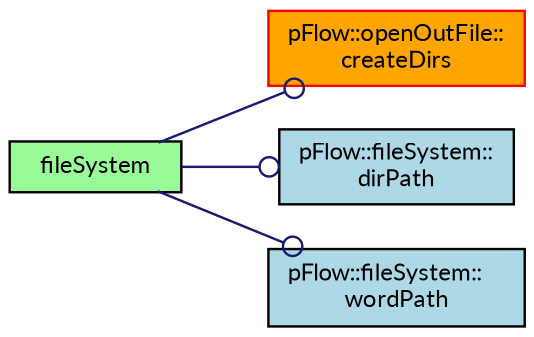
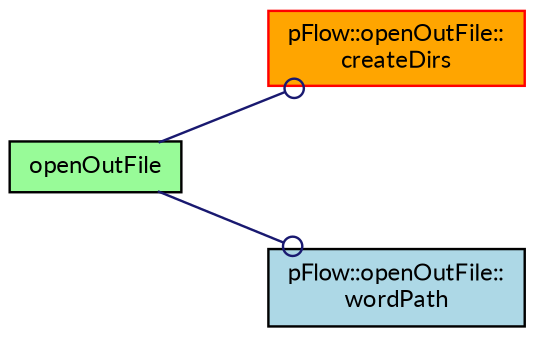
(96, 167) -> (96, 167)
(397, 167) -> none
(397, 288) -> (397, 288)
